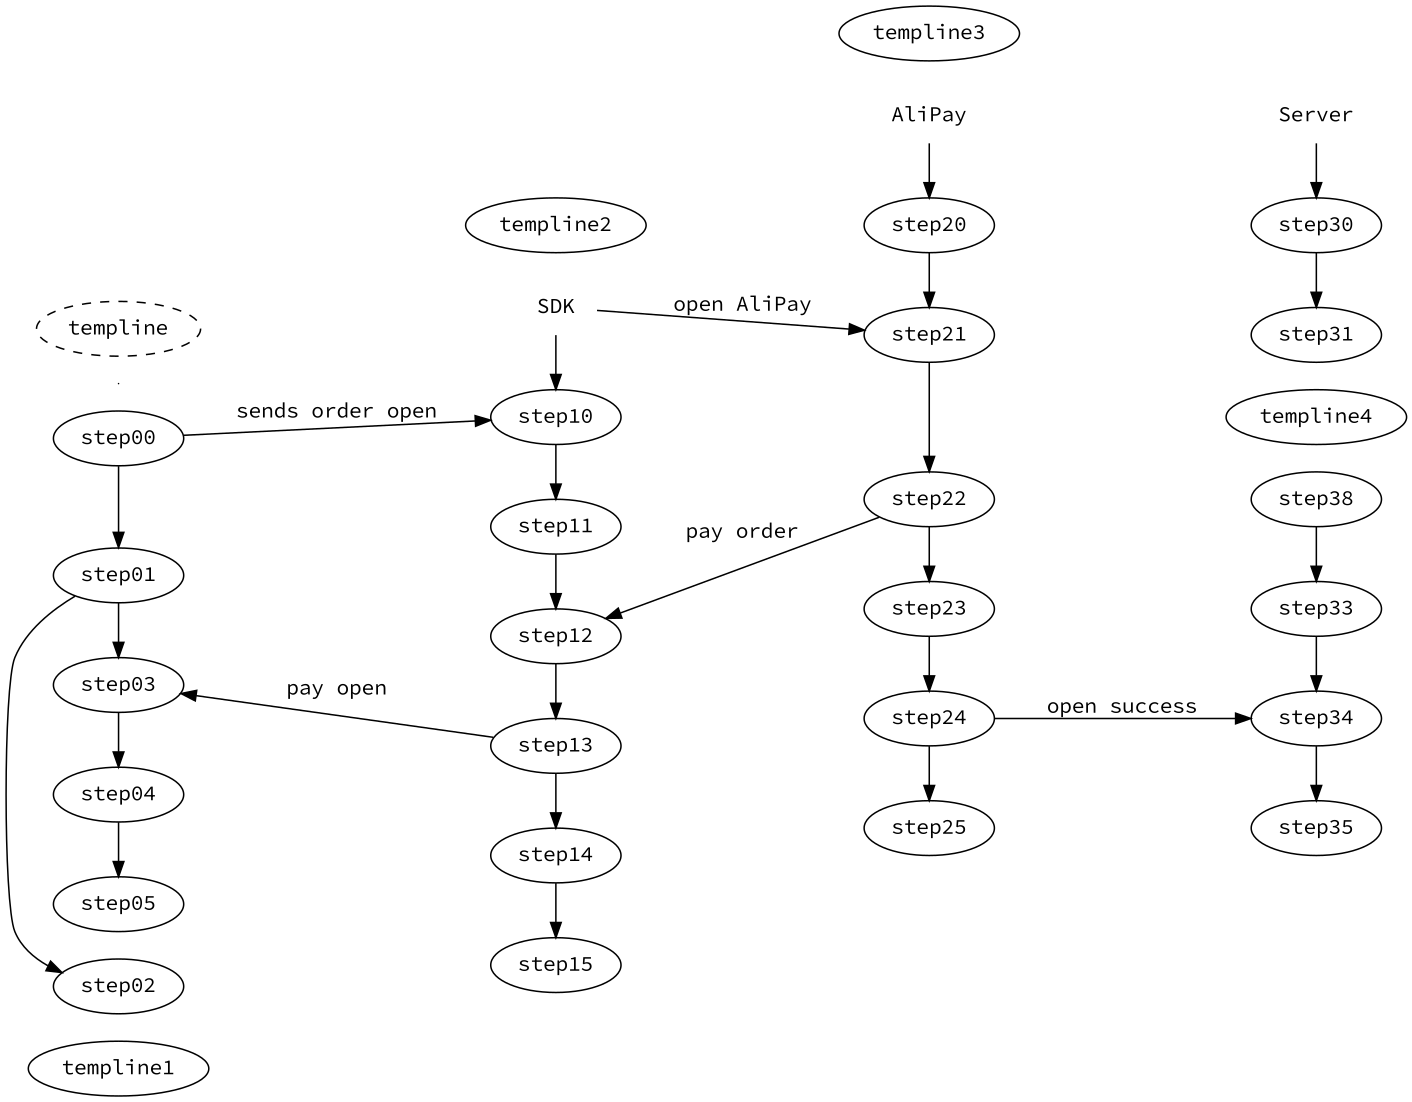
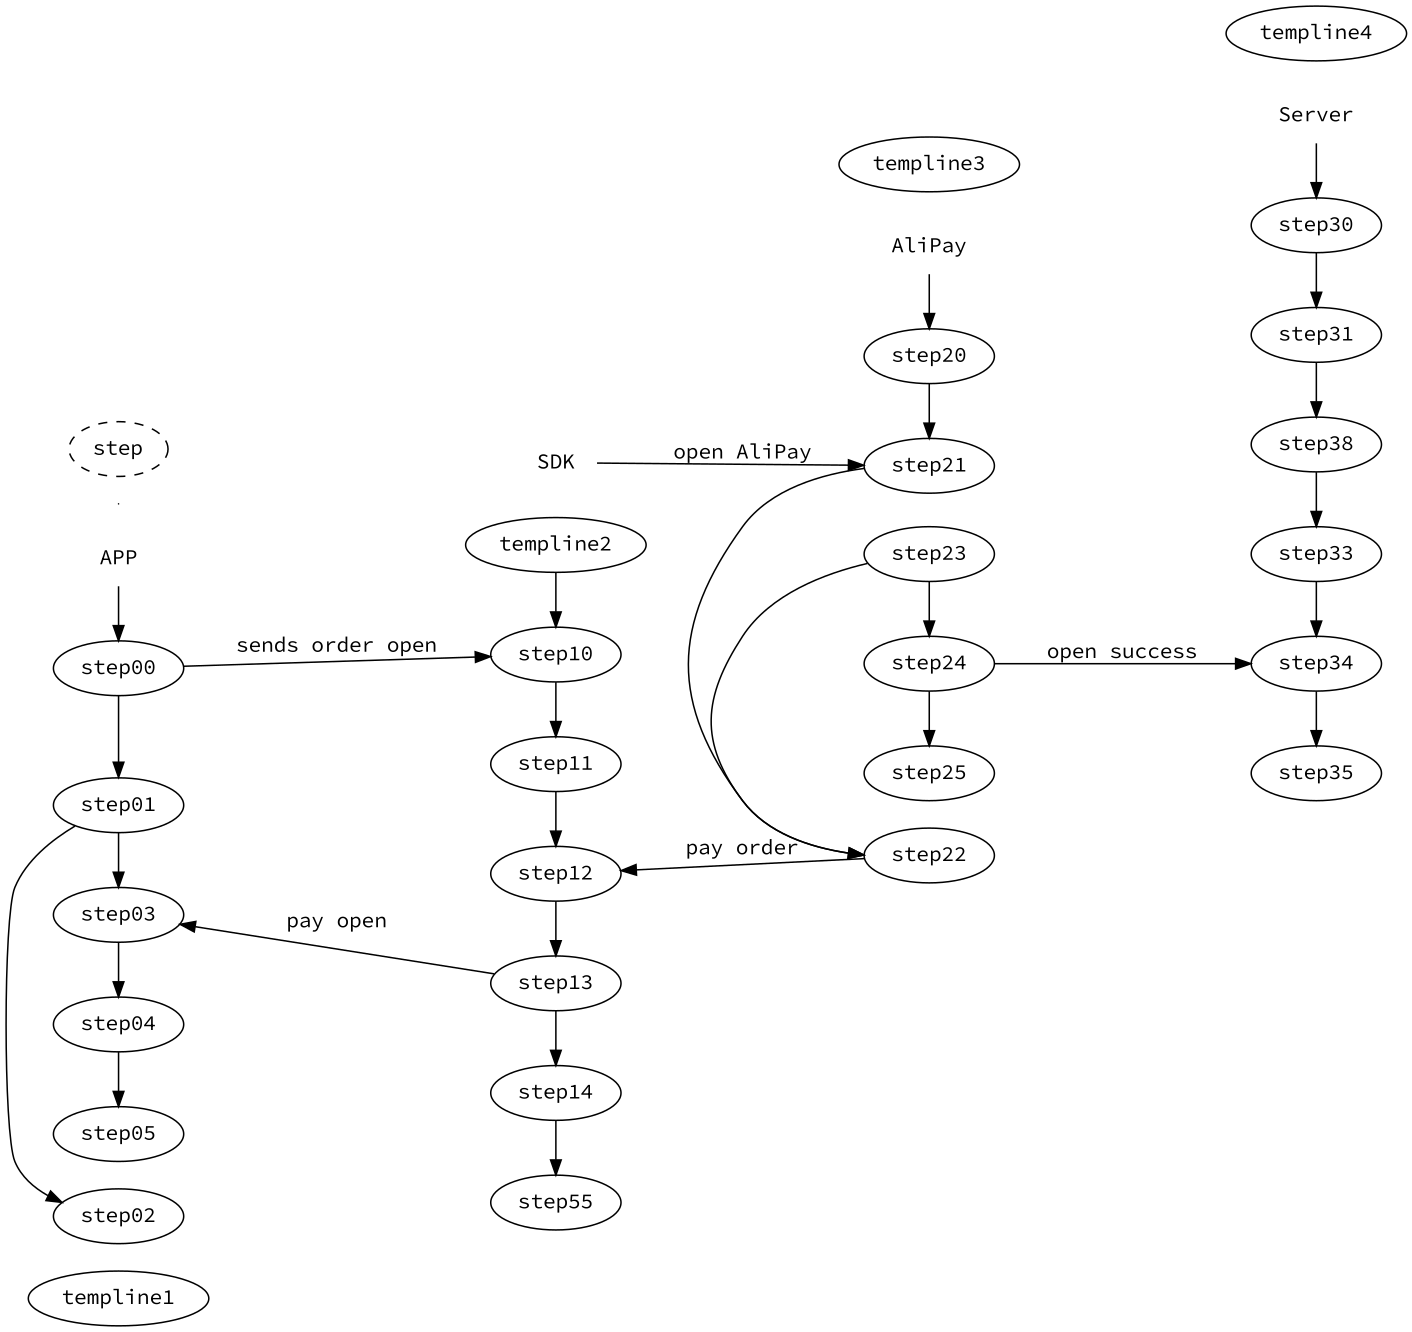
(119, 329) -> (119, 449)
(556, 355) -> (556, 592)
none -> (1316, 382)
(929, 547) -> (713, 705)
none -> (119, 559)
(556, 965) -> (556, 1203)
